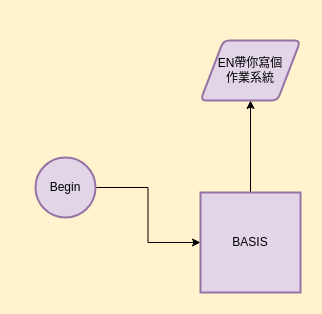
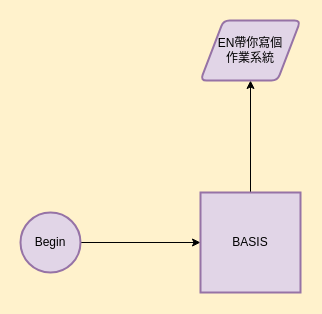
(251, 71) -> (251, 51)
(66, 188) -> (51, 243)
